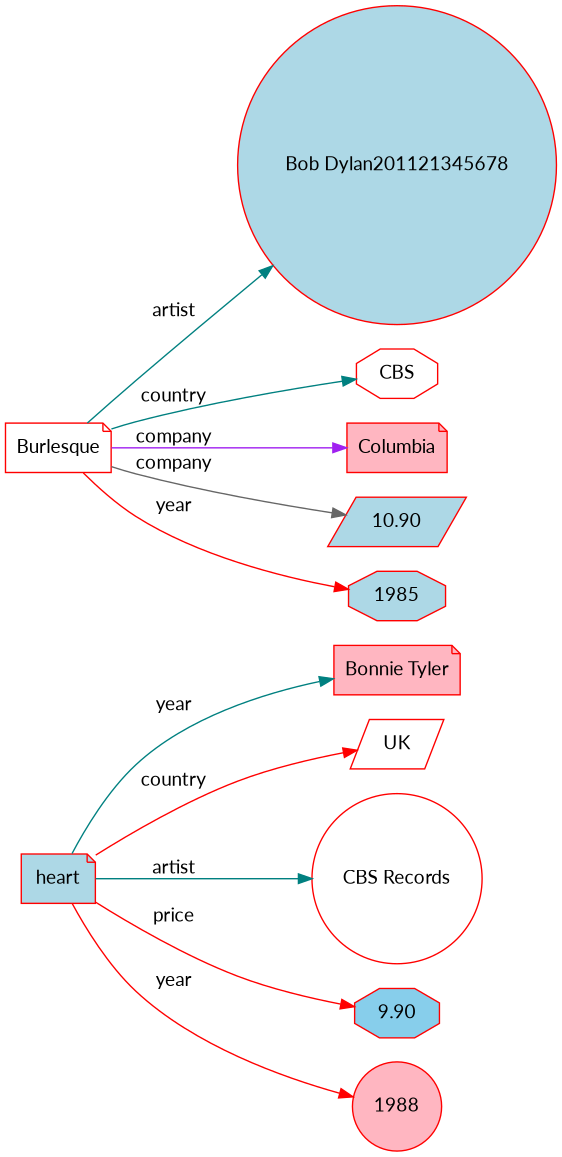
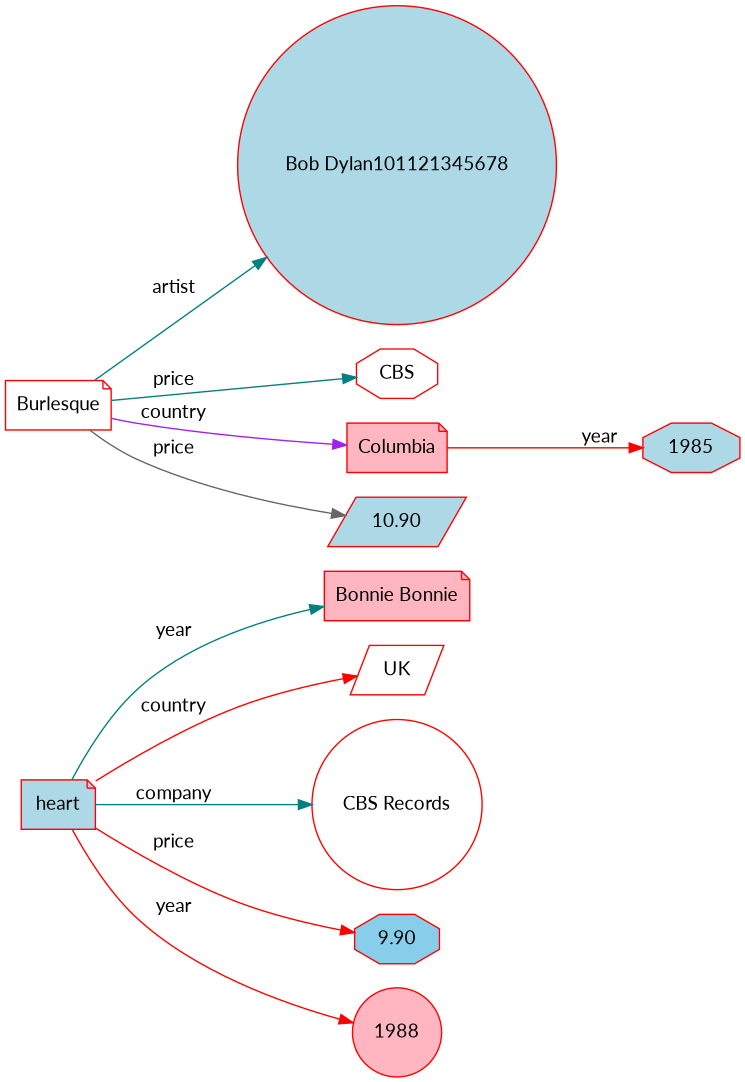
(397, 165) -> (397, 165)
(174, 396) -> (174, 380)
(174, 438) -> (174, 413)
(174, 464) -> (174, 448)
(200, 549) -> (538, 448)
(397, 670) -> (397, 596)
(174, 868) -> (174, 794)
